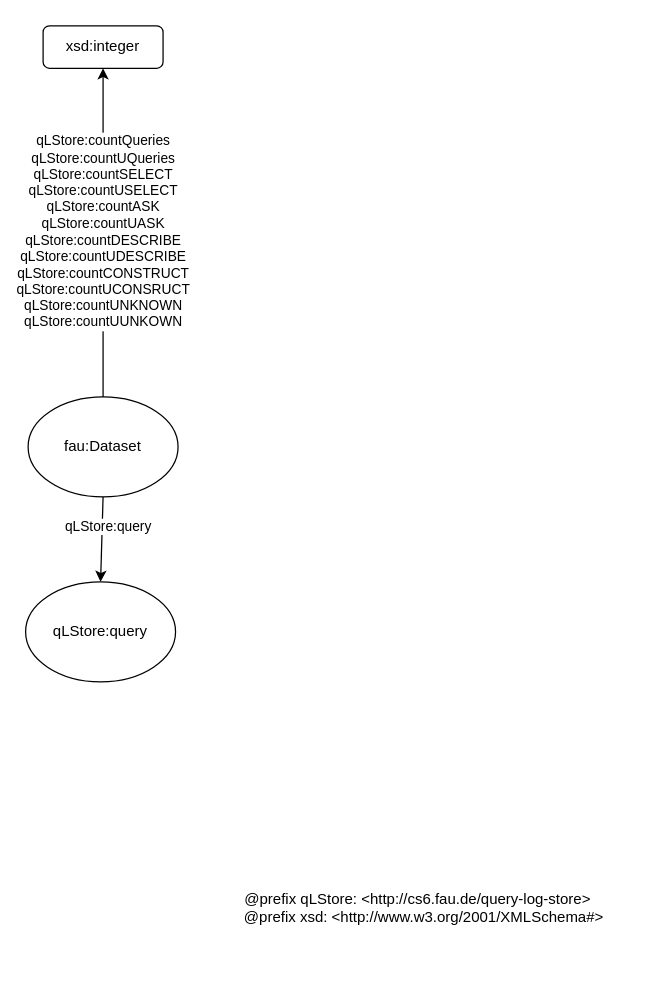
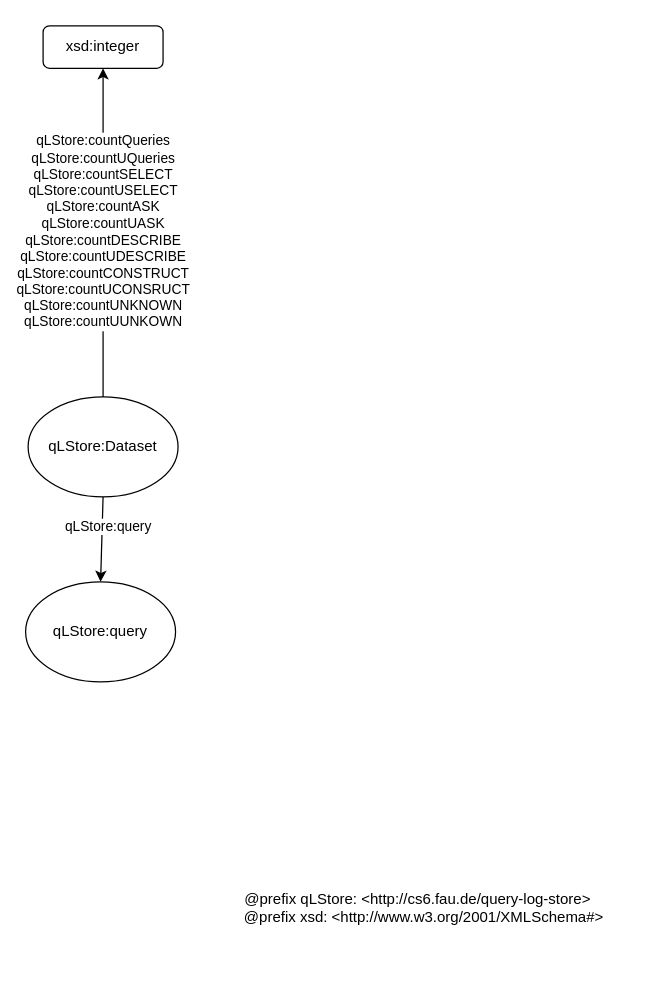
(103, 447) -> (103, 447)
